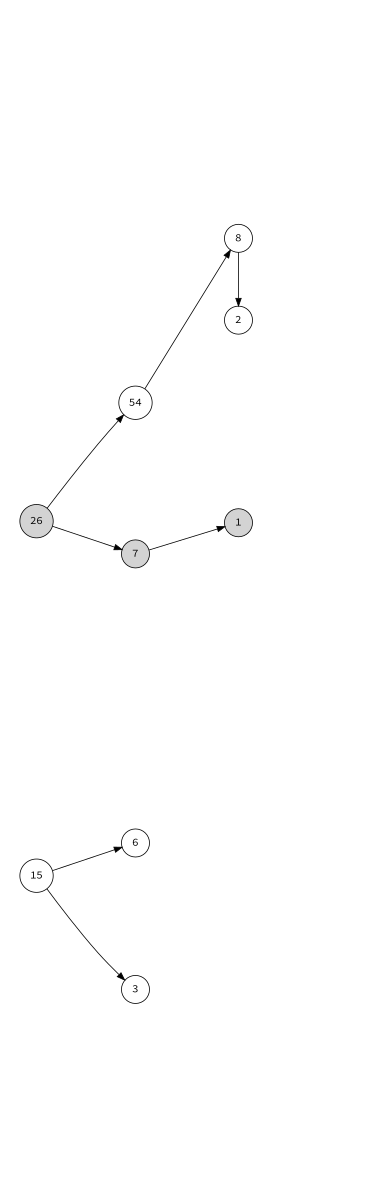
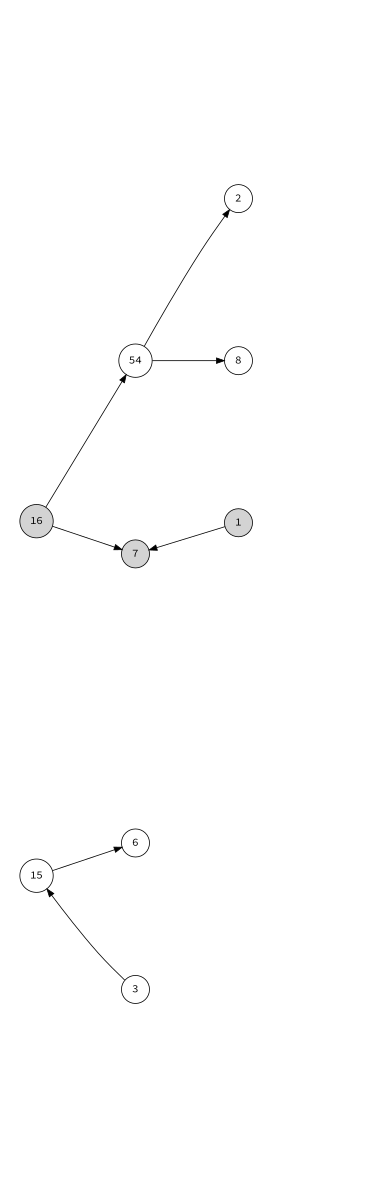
(238, 275) -> (183, 280)
(37, 521) -> (37, 521)
(183, 539) -> (191, 537)
(81, 933) -> (86, 939)
